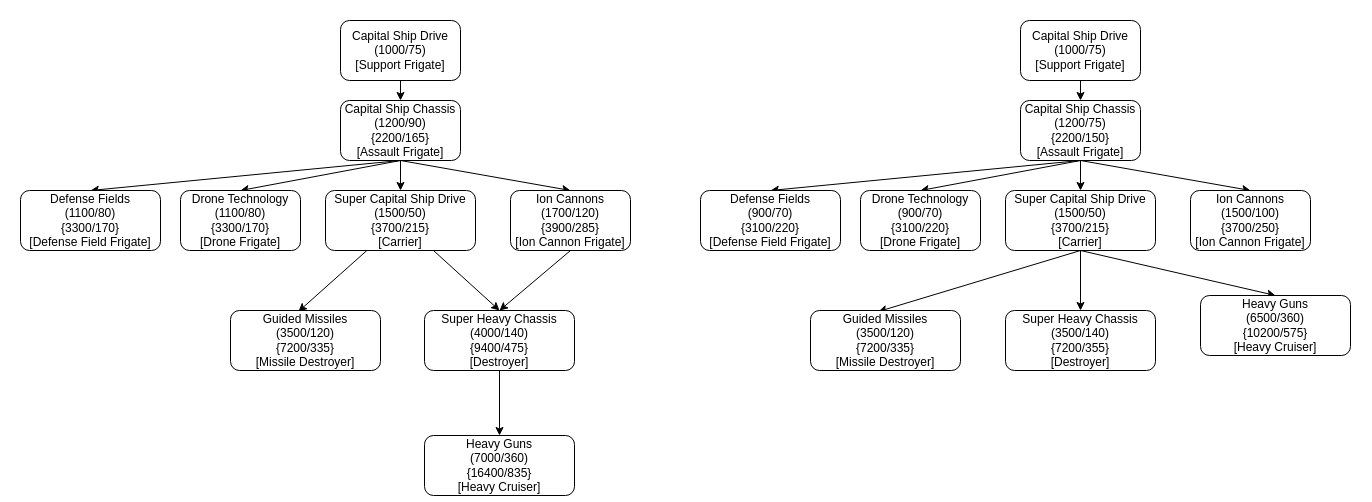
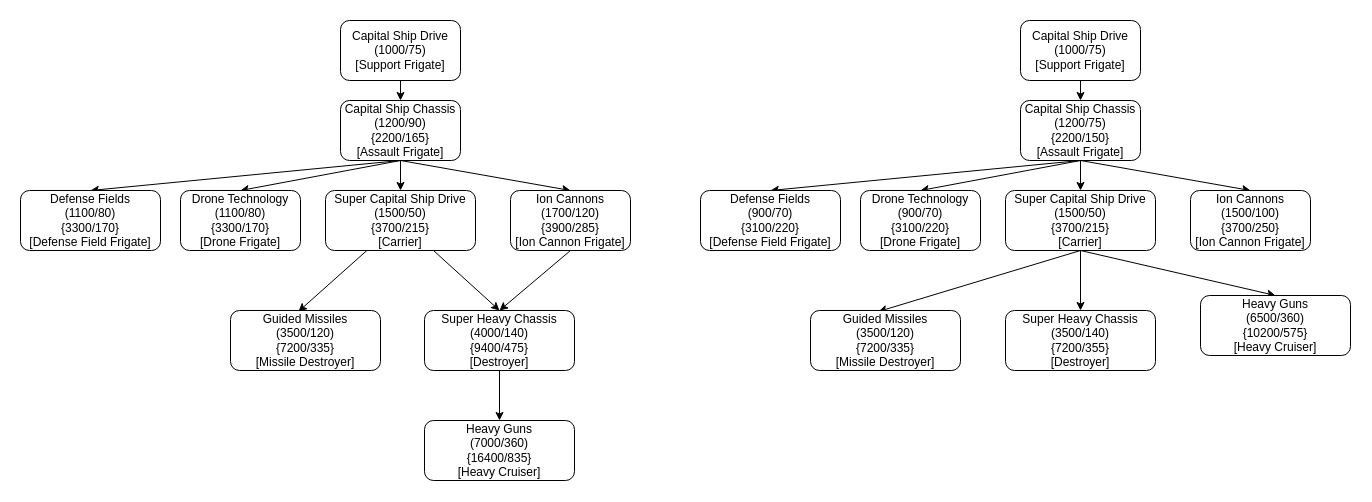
(500, 466) -> (500, 451)
